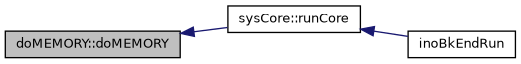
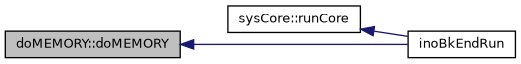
(211, 30) -> (301, 44)
